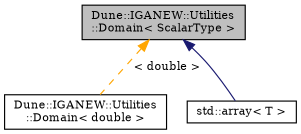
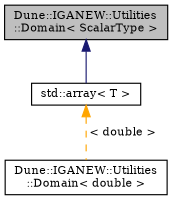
(121, 72) -> (86, 139)
